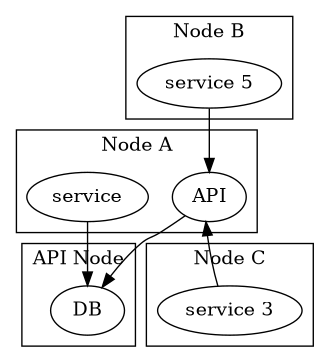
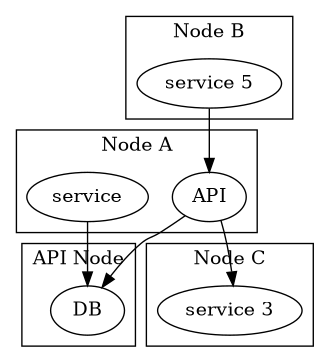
(212, 261) -> (229, 252)
